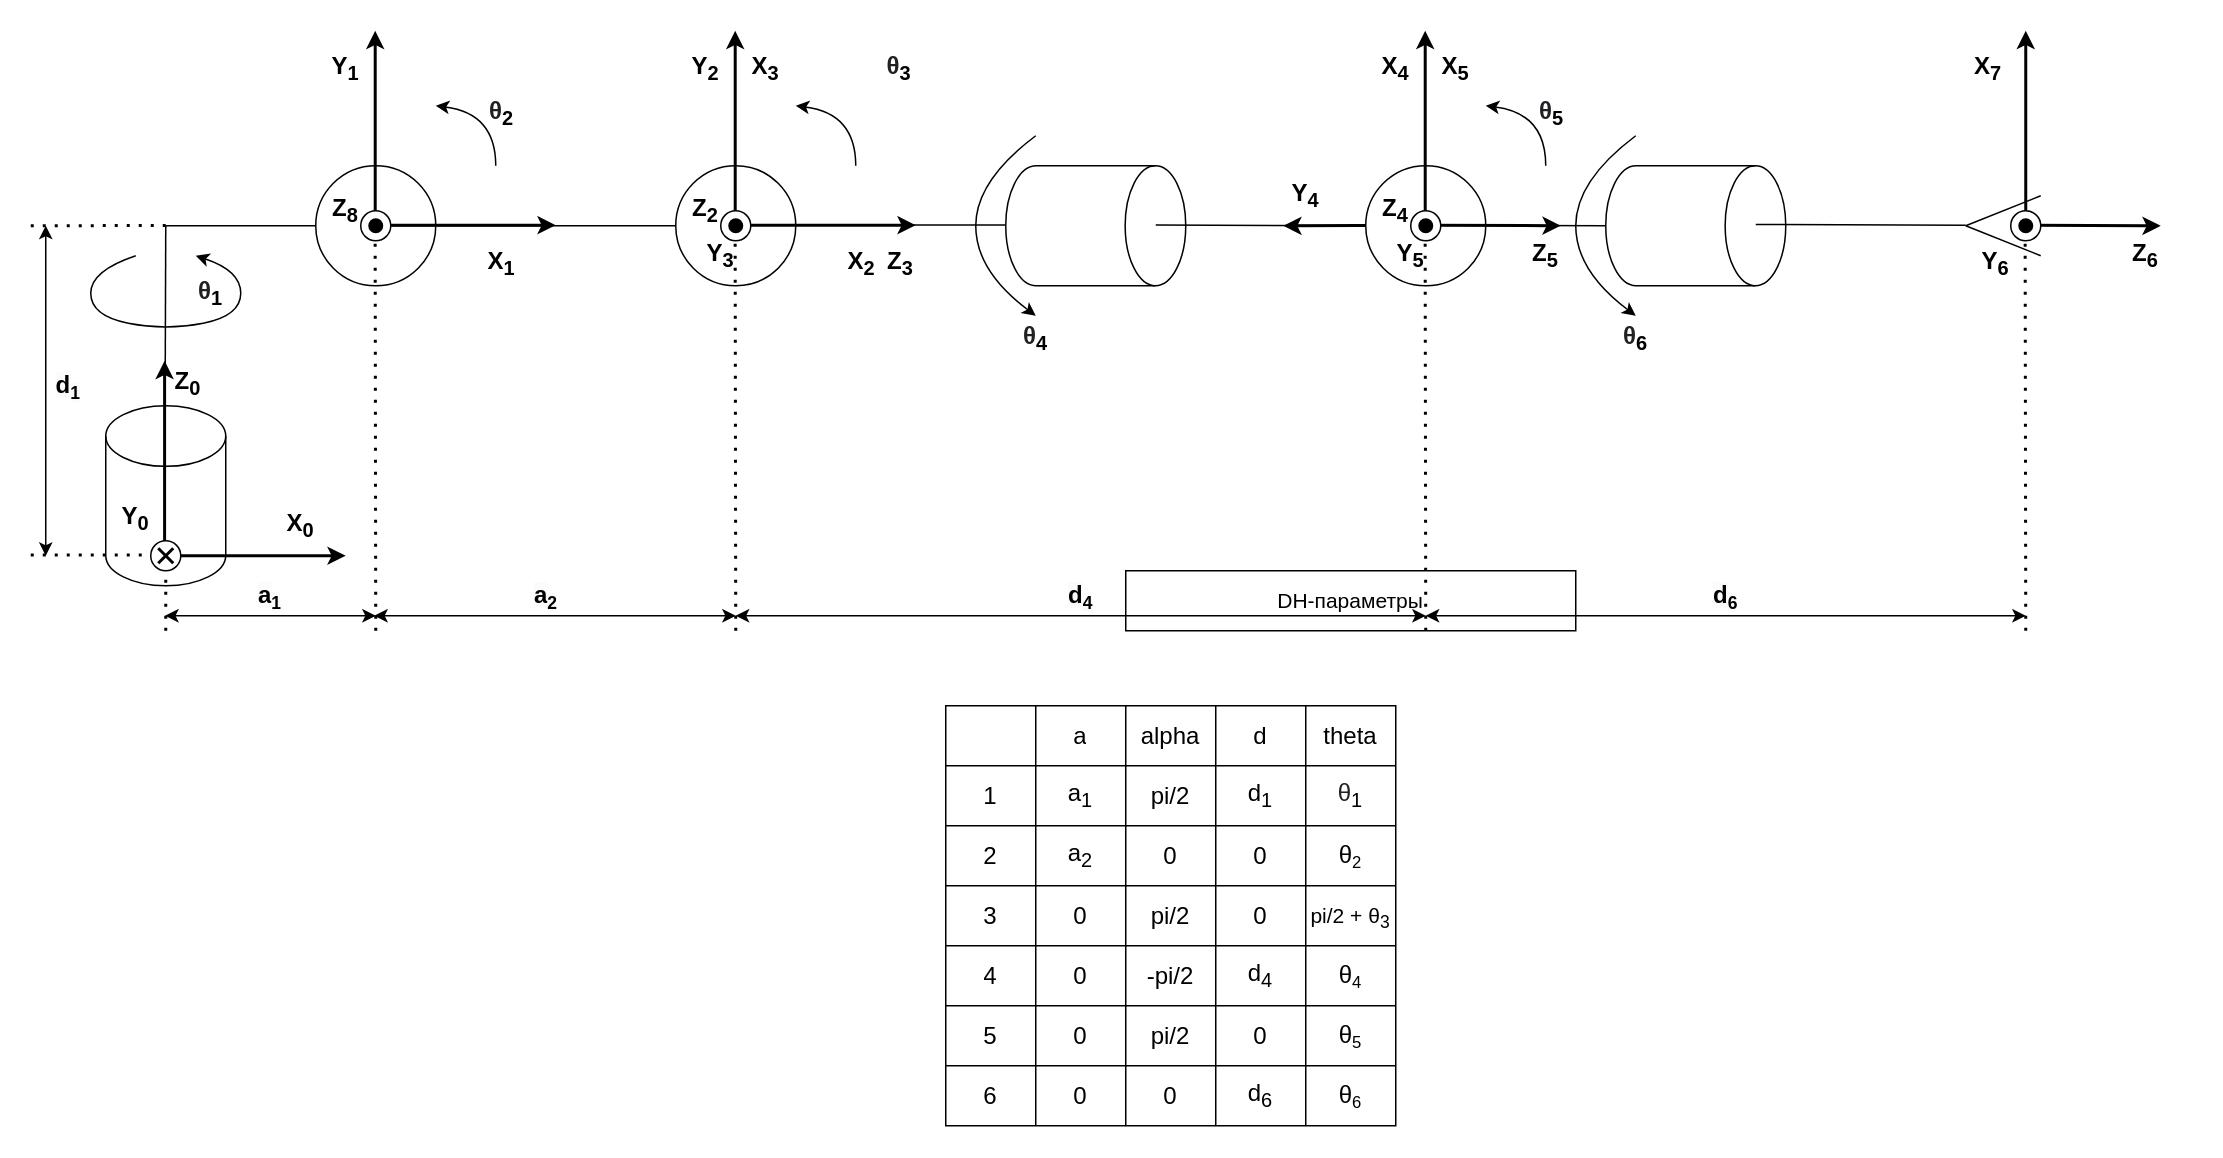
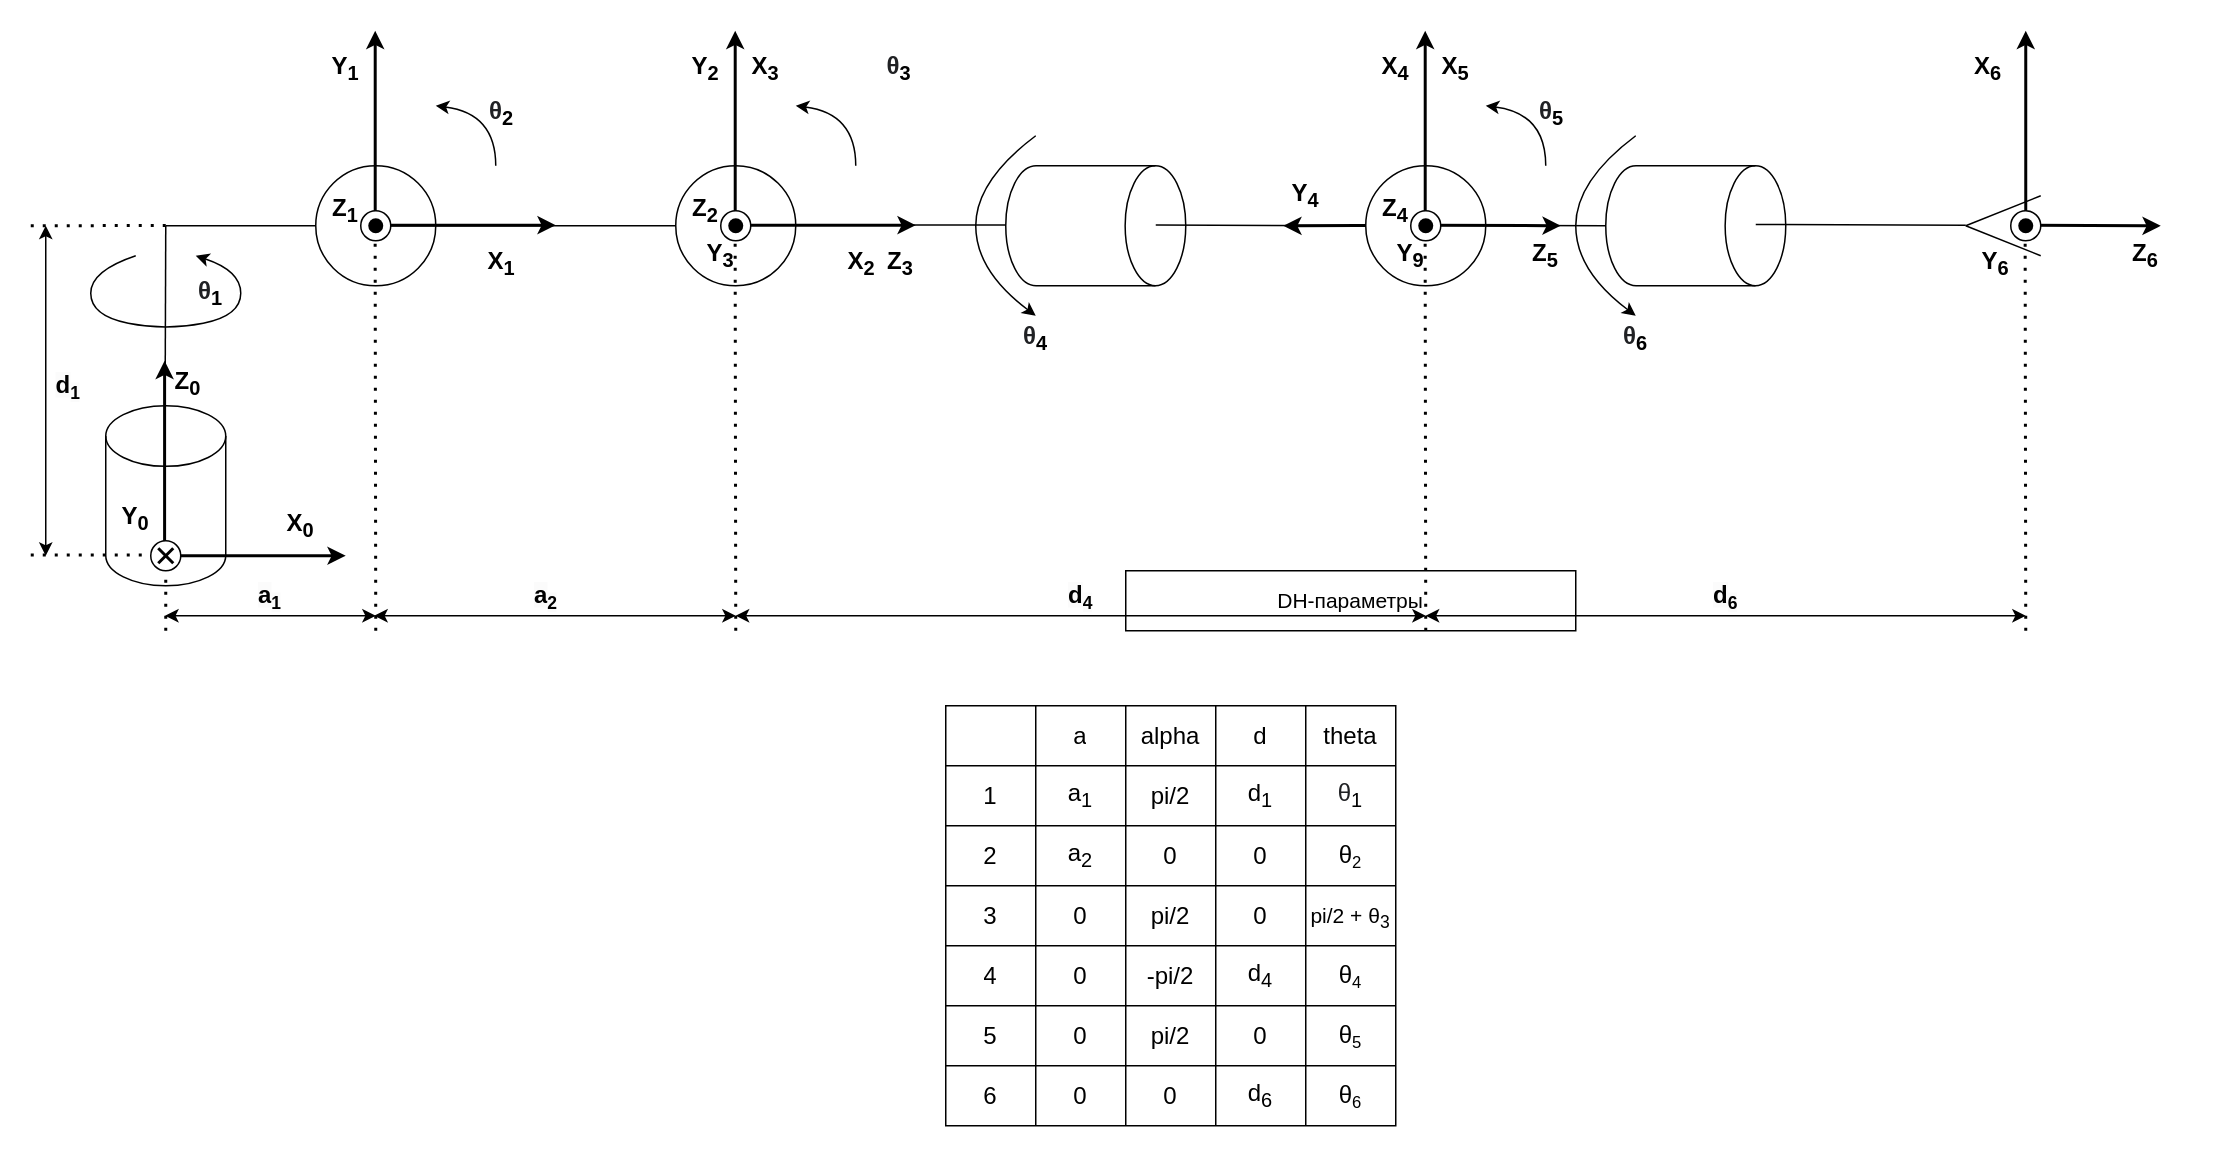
(1988, 68) -> (1988, 68)
(346, 211) -> (346, 211)
(1411, 256) -> (1411, 256)
